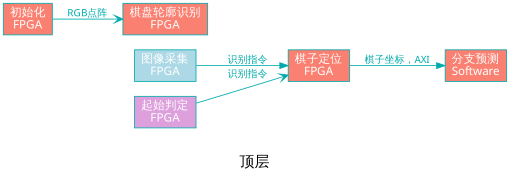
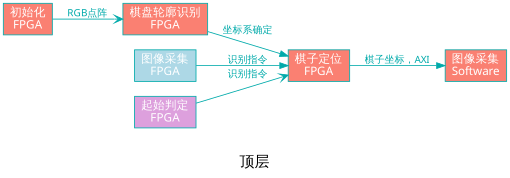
none -> (244, 43)
(476, 66) -> (476, 66)
